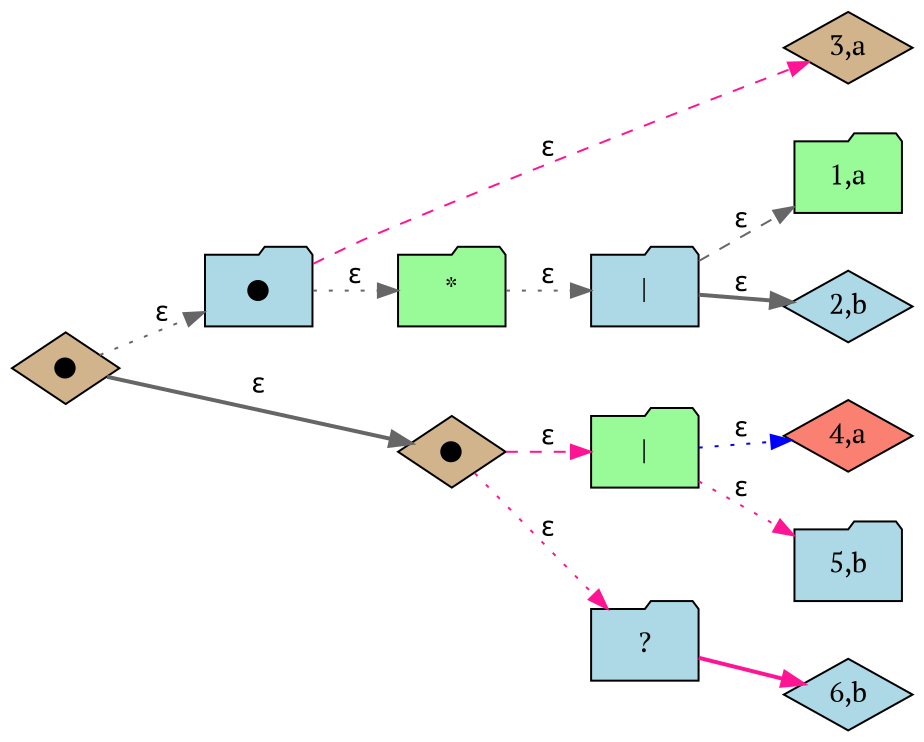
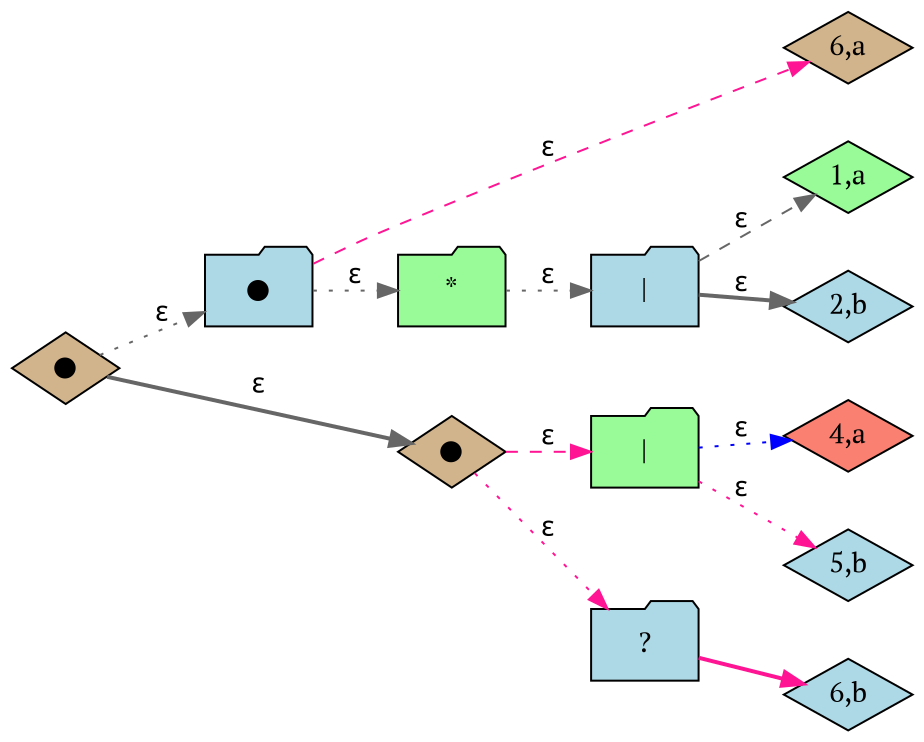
(848, 48) -> (848, 48)
(848, 177) -> (848, 177)
(848, 565) -> (848, 565)
